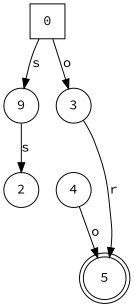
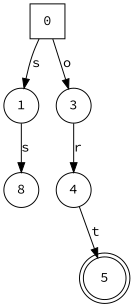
(21, 106) -> (21, 106)
(107, 182) -> (74, 143)
(21, 190) -> (21, 190)
(99, 232) -> (99, 232)
